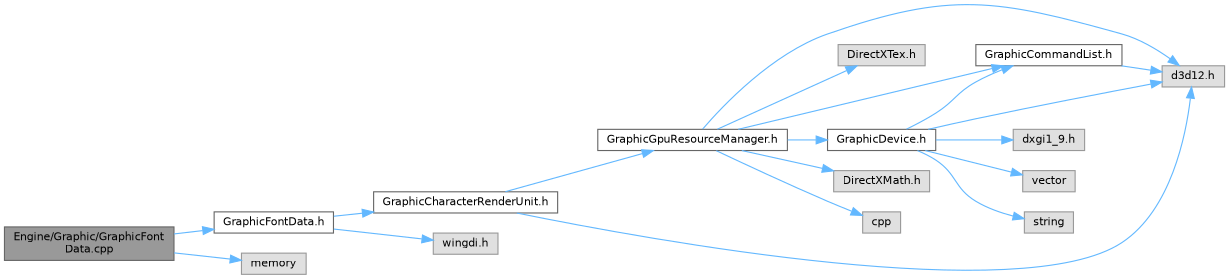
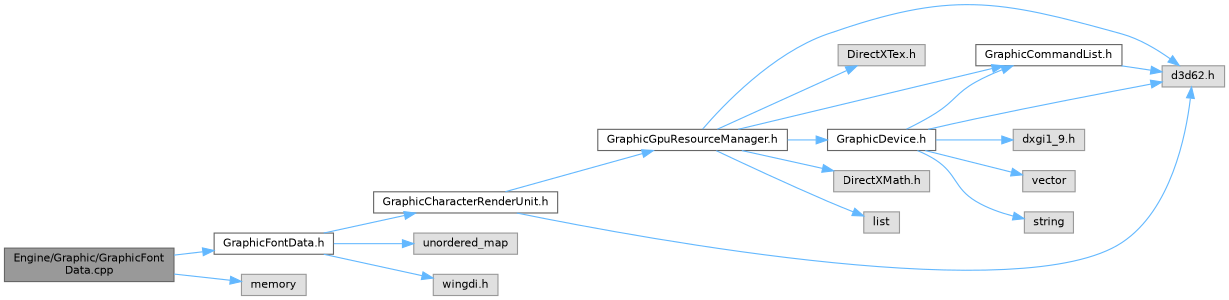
(1193, 76) -> (1193, 76)
(882, 222) -> (882, 222)
none -> (466, 244)
